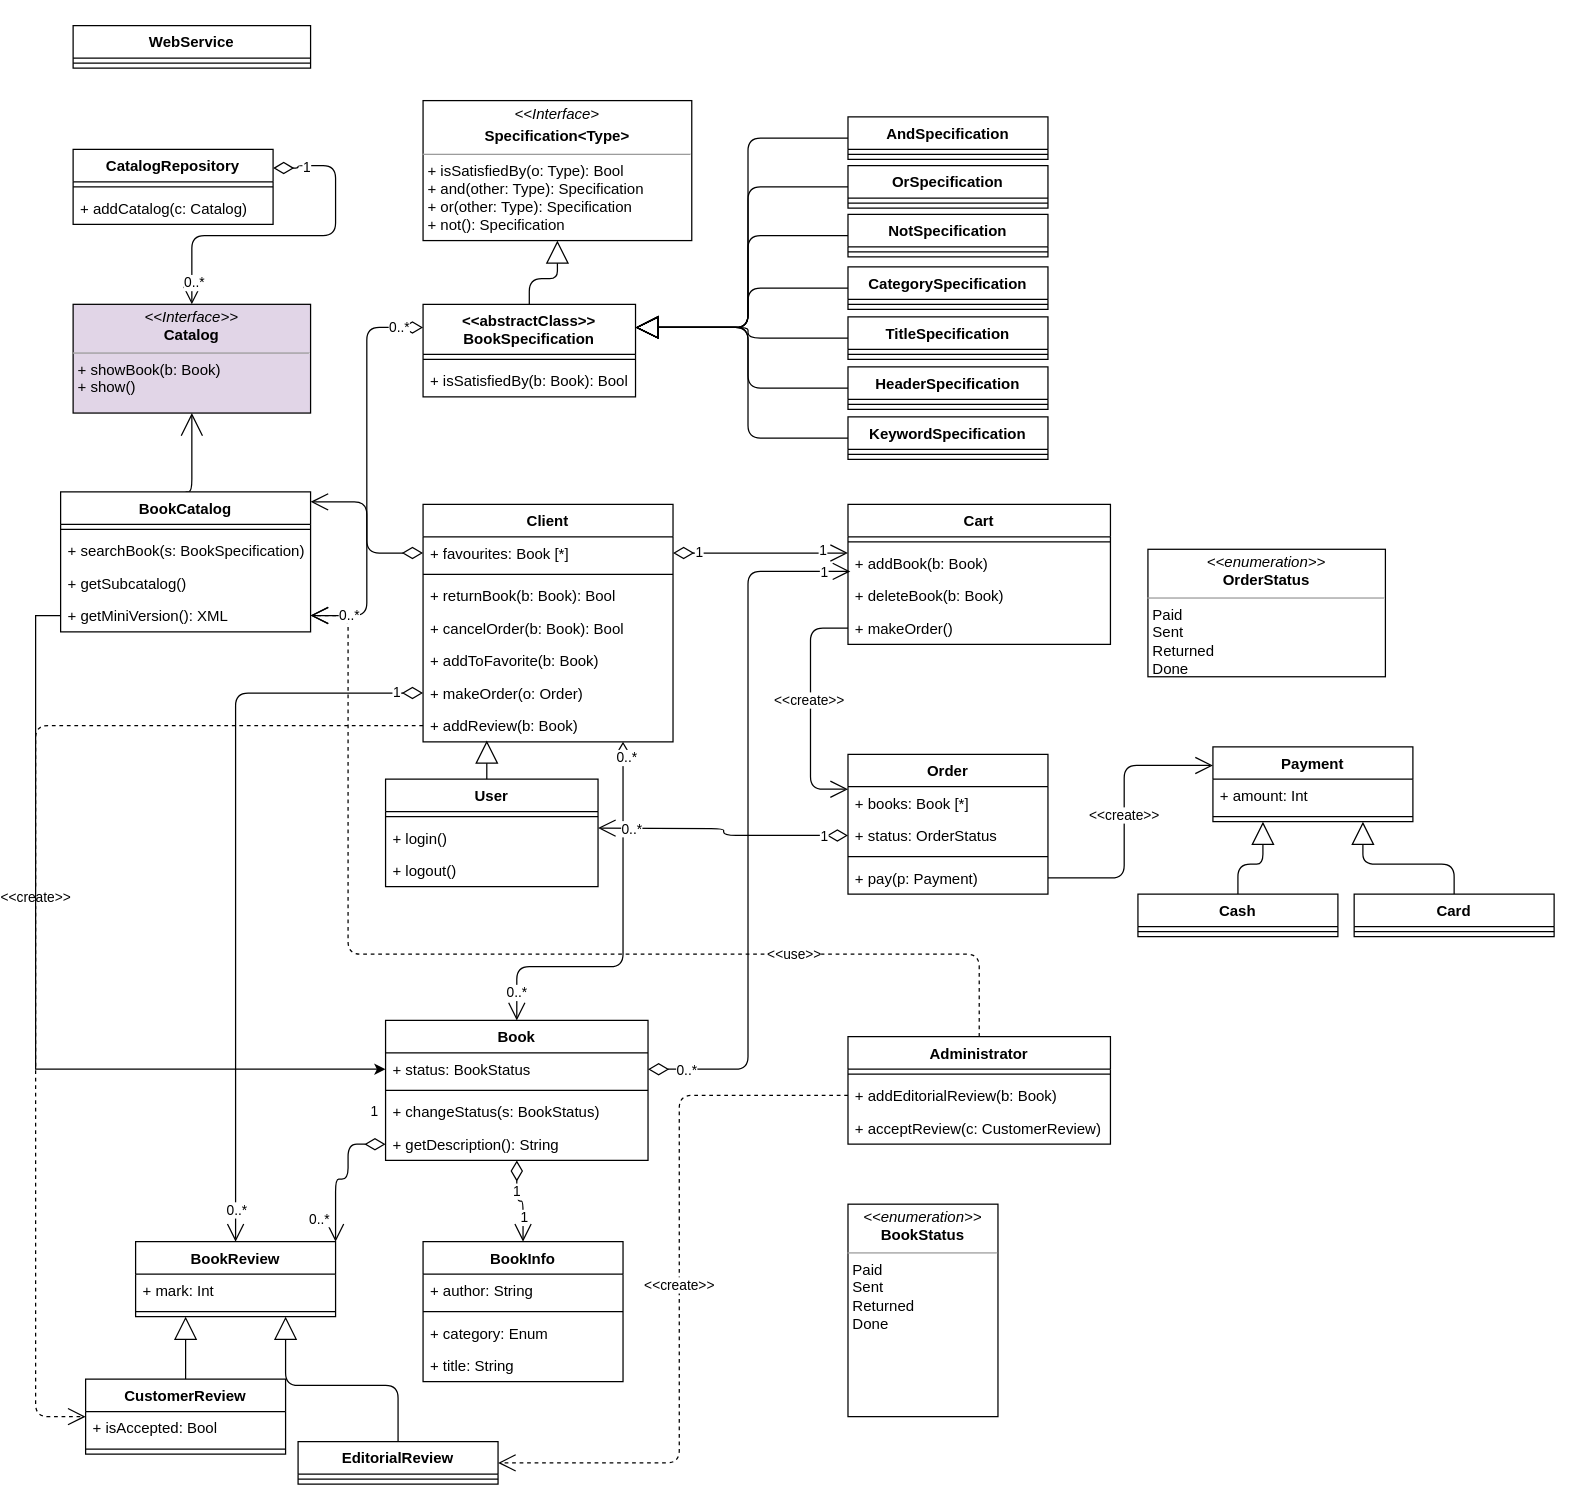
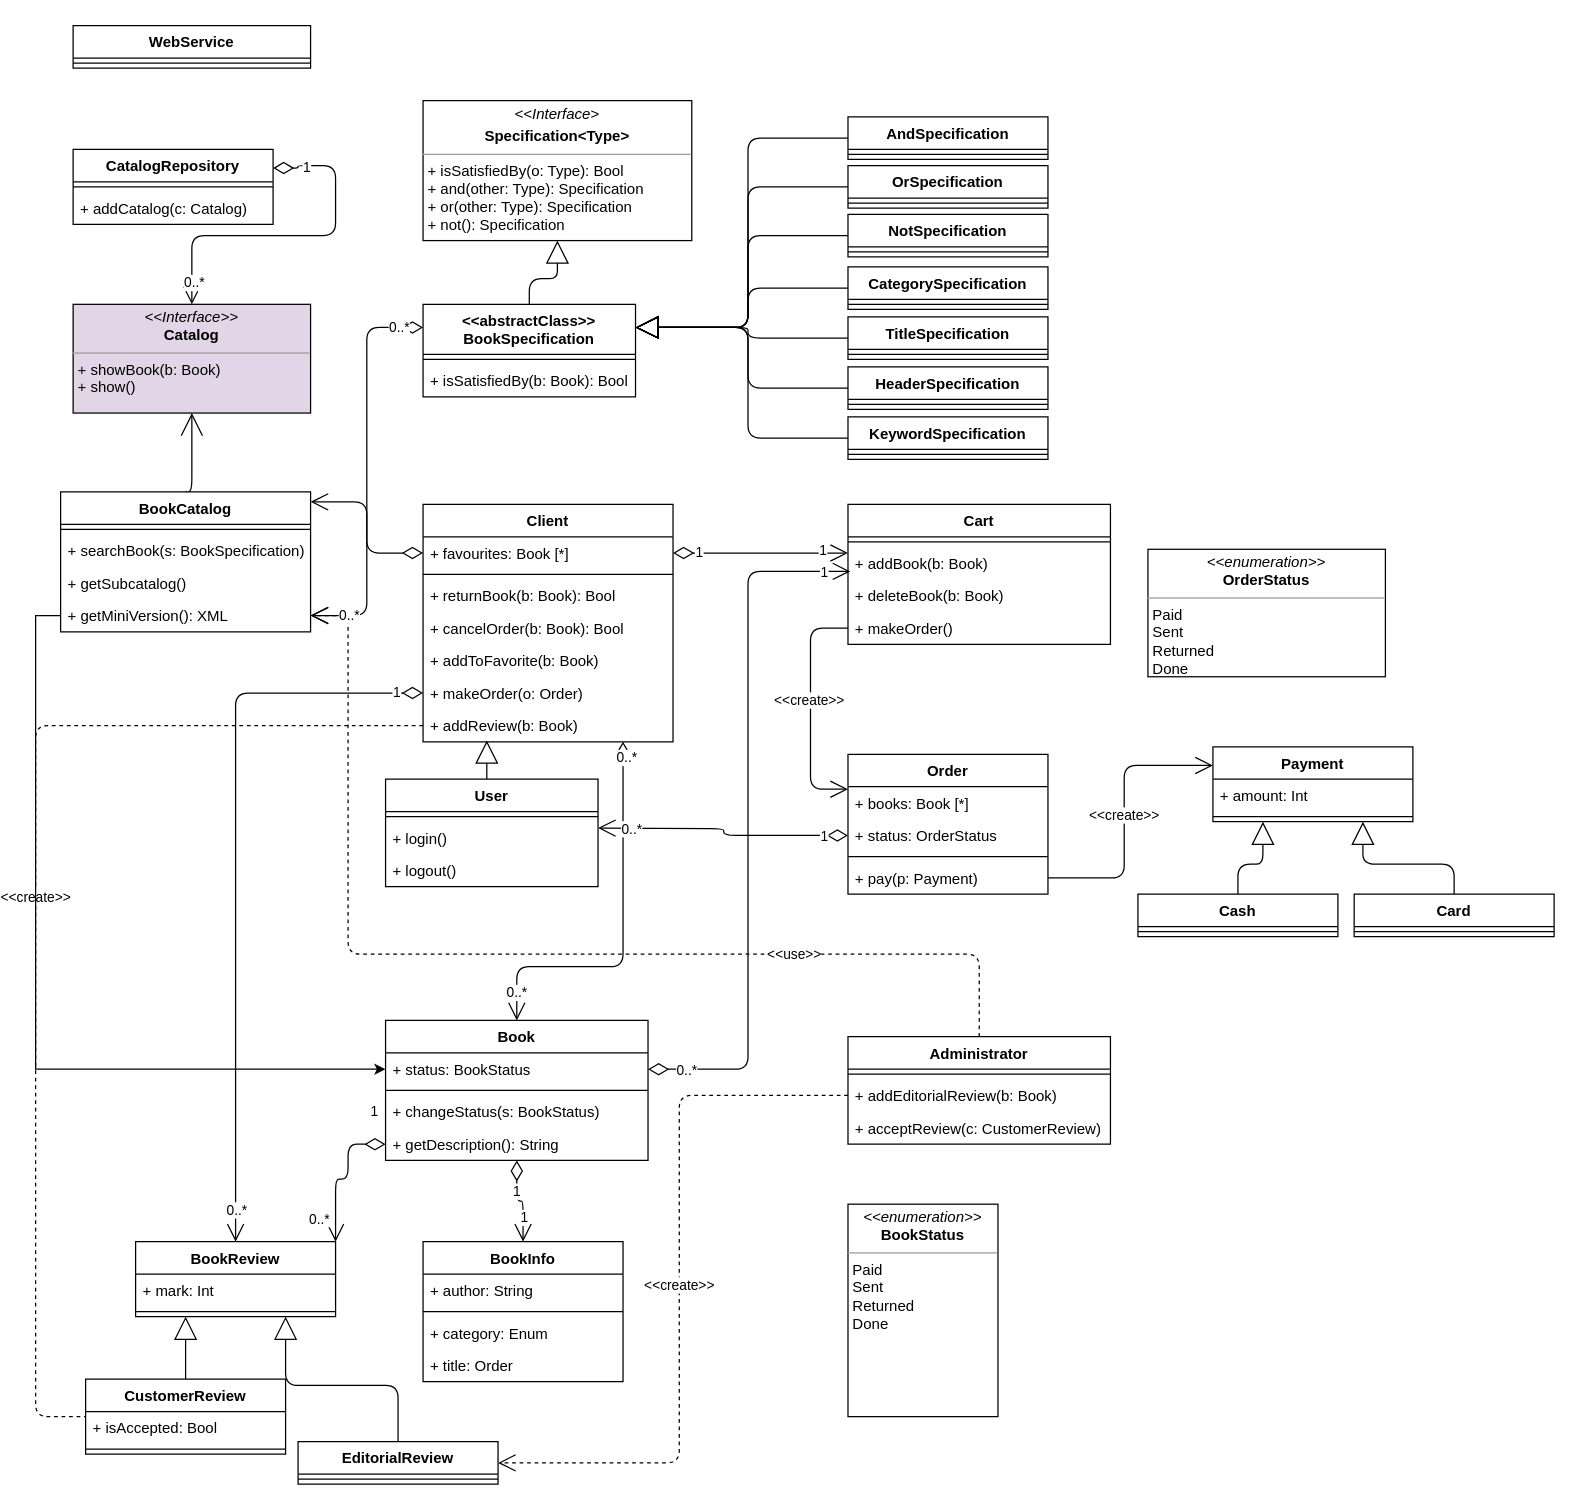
(481, 1366) -> (479, 1366)
(79, 1417) -> (79, 1417)
